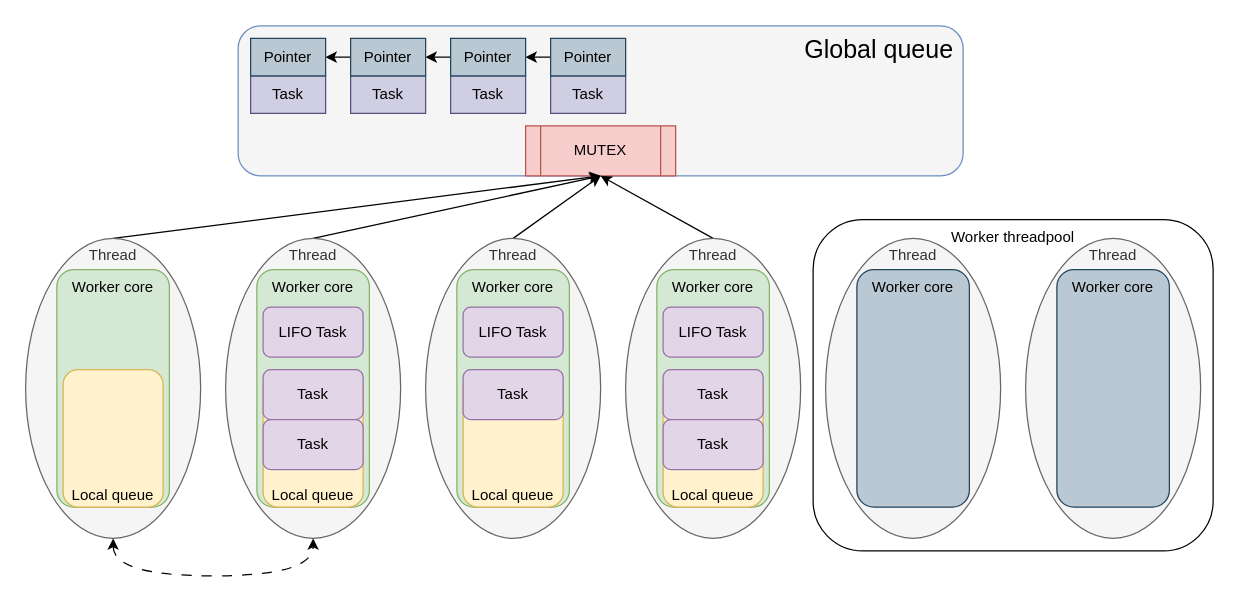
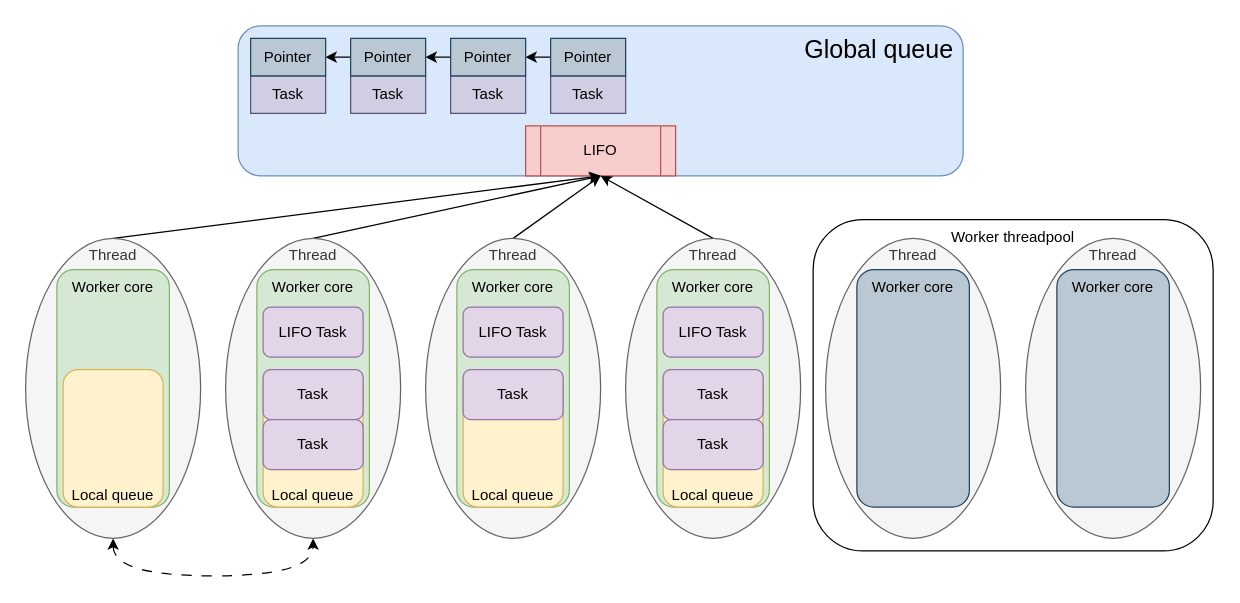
(886, 49) -> (886, 49)
(601, 151) -> (601, 151)
